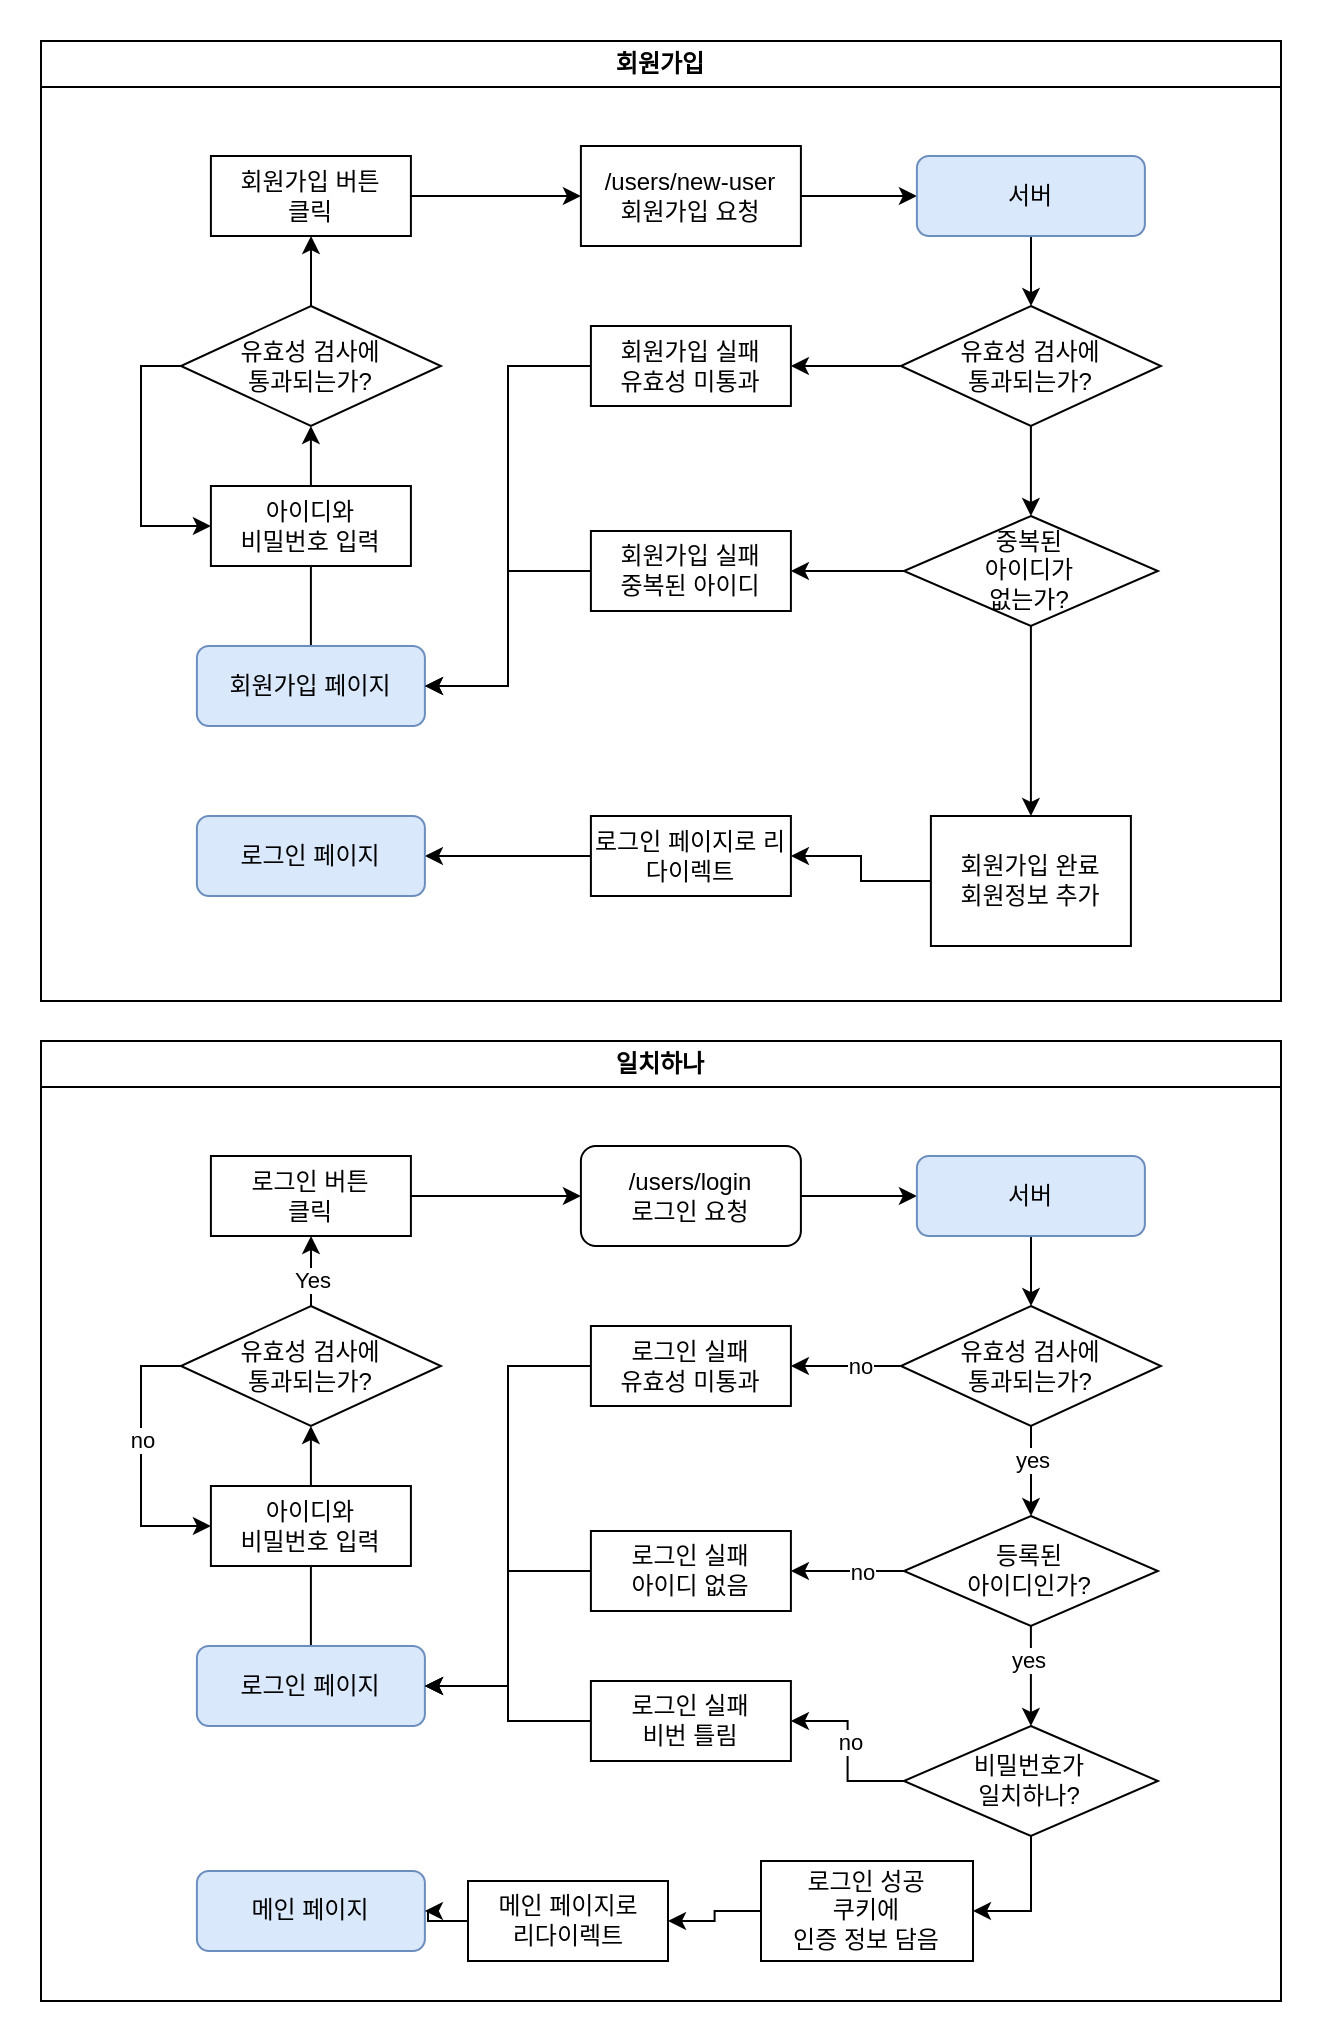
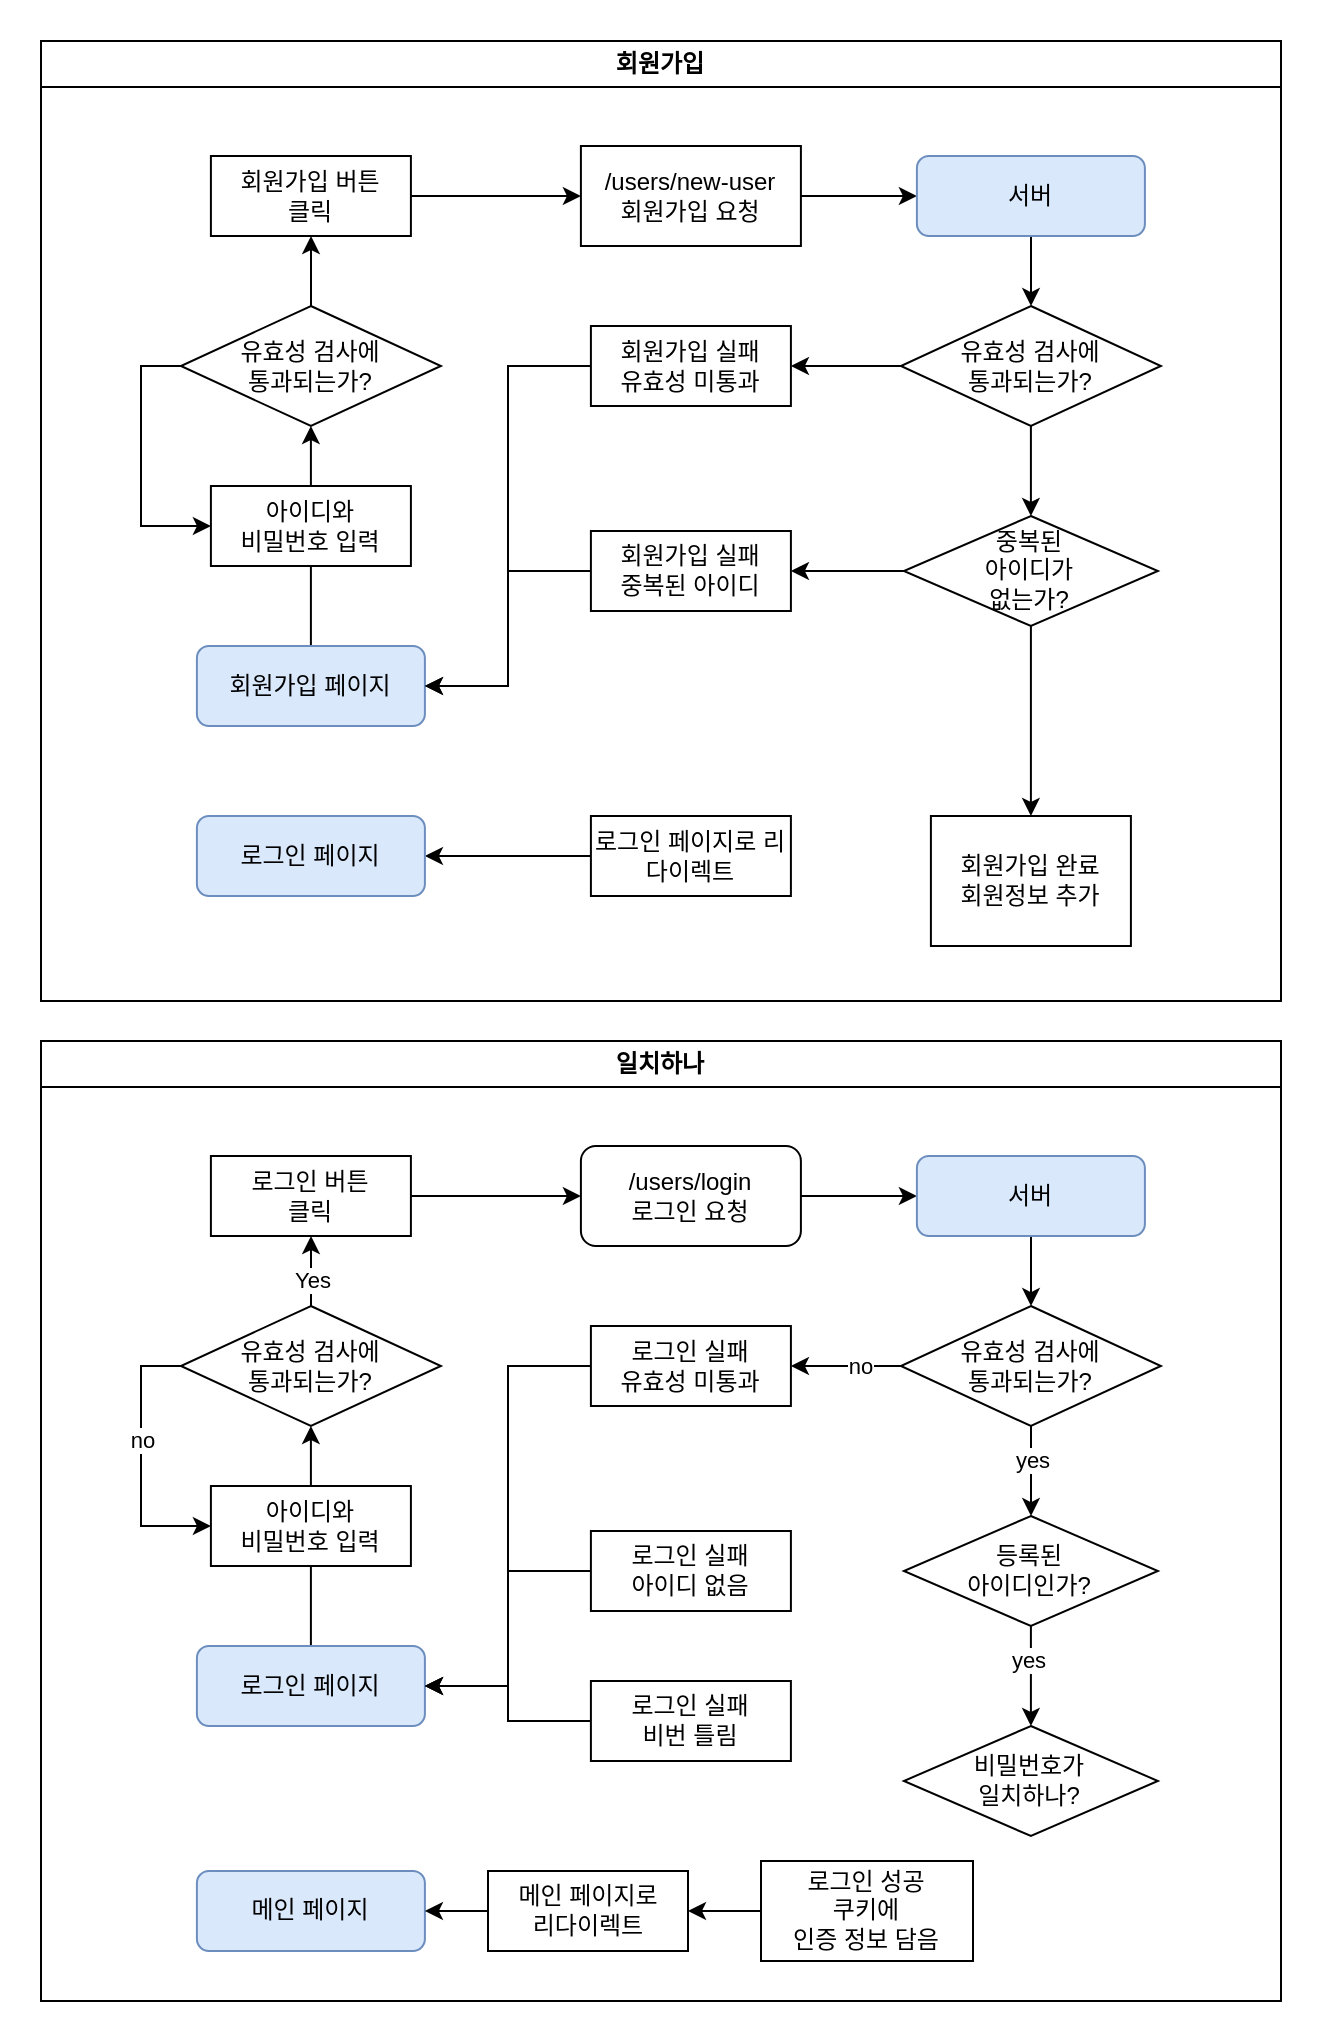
(861, 875) -> none
(854, 1571) -> none
(848, 1758) -> none
(1031, 1896) -> none
(568, 1921) -> (588, 1911)
